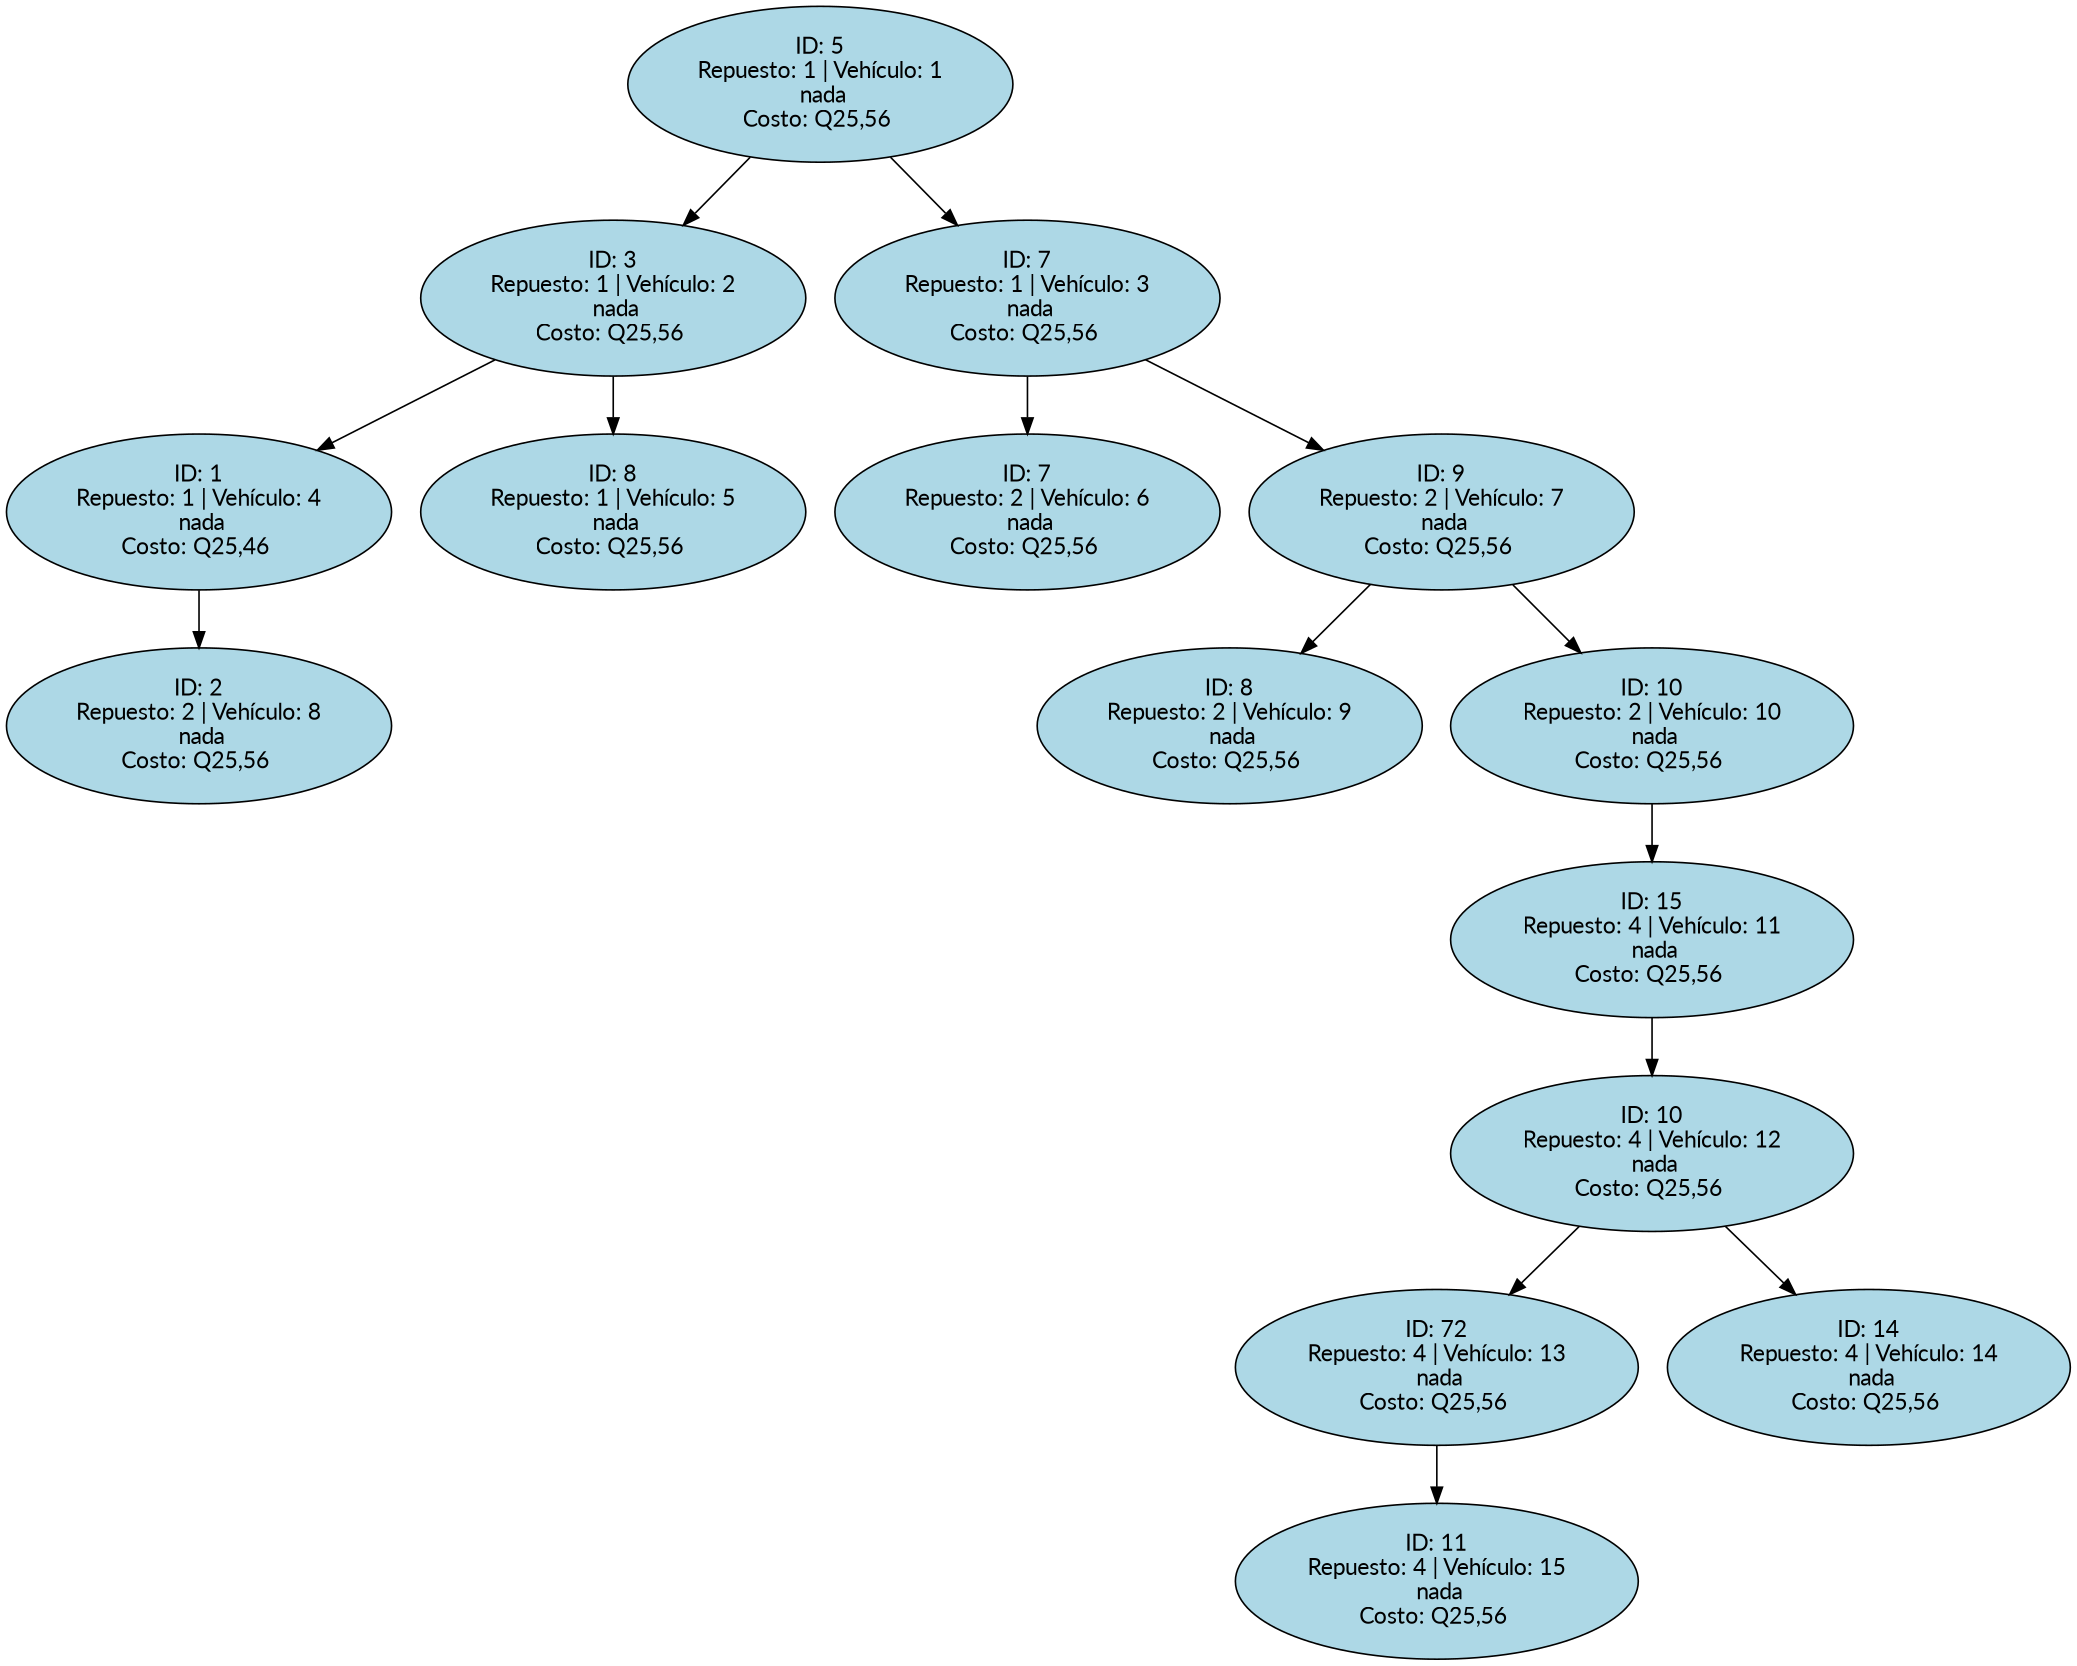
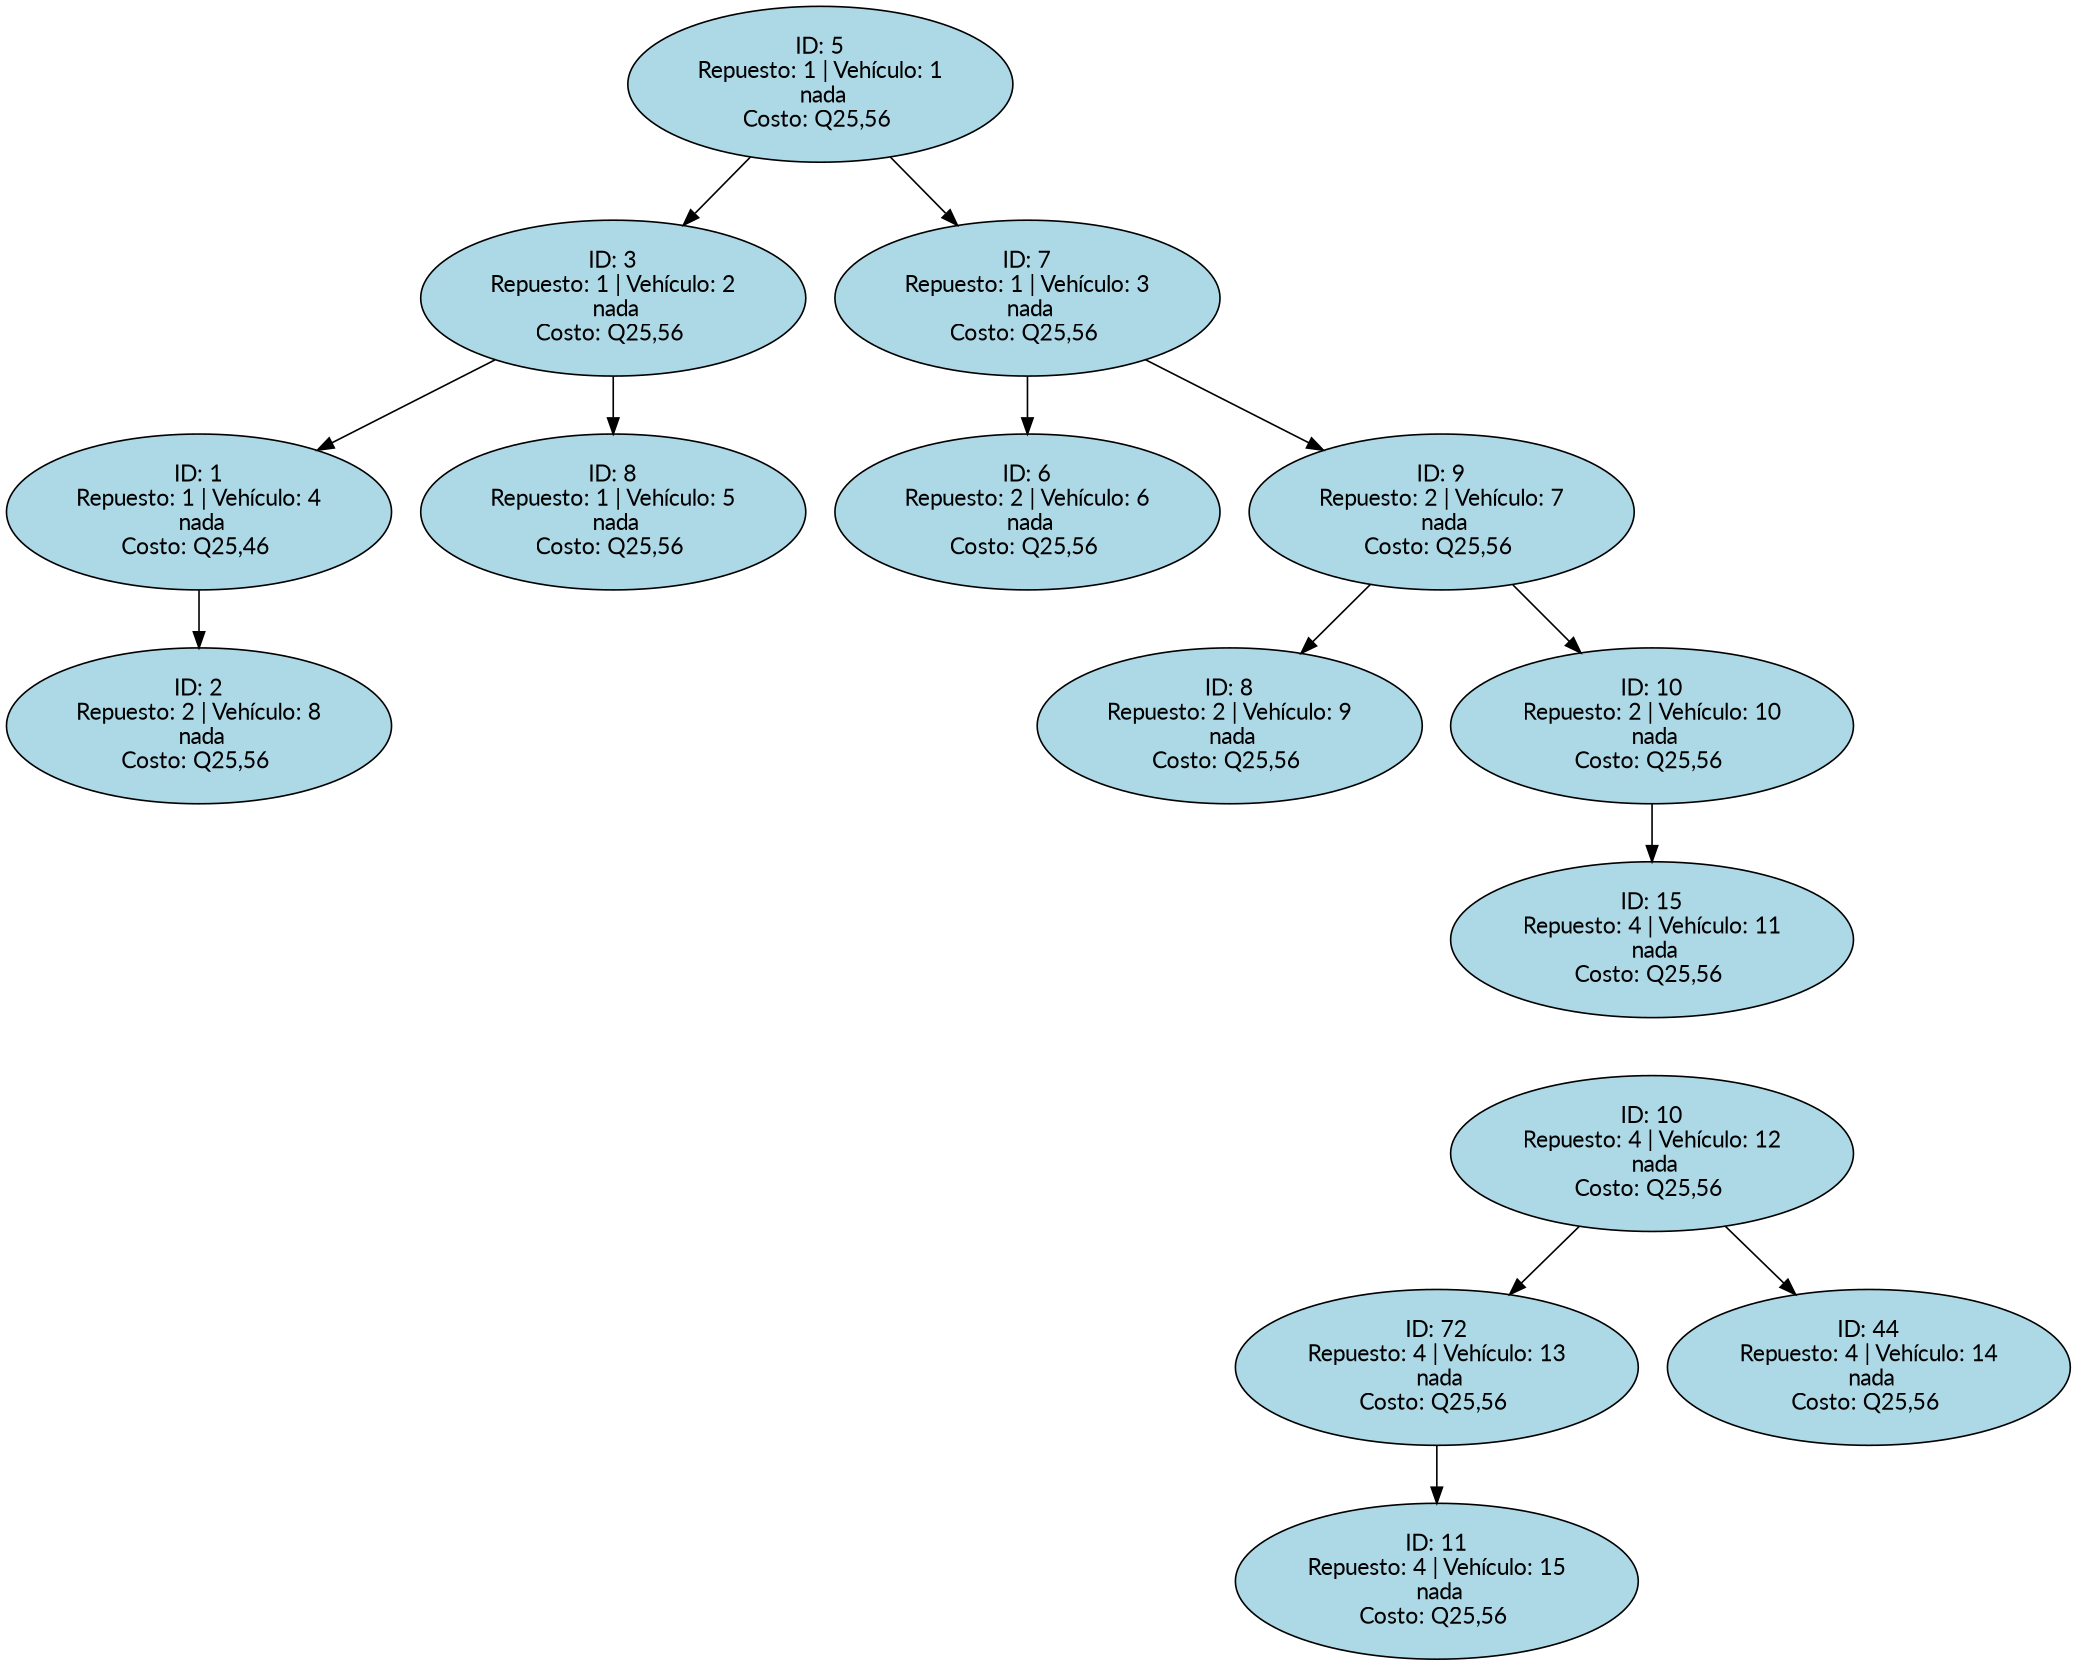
(1027, 512) -> (1027, 512)
(1652, 1038) -> none
(1869, 1367) -> (1869, 1367)
